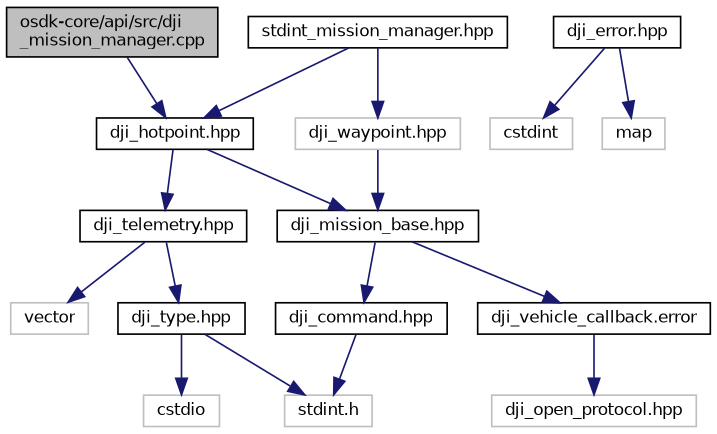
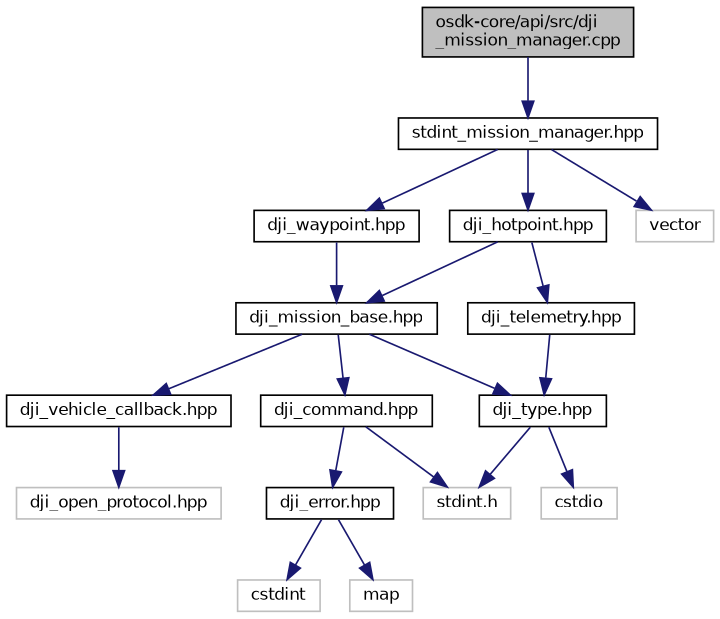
(142, 80) -> (528, 79)
(378, 134) -> (337, 226)
(113, 267) -> (594, 175)
(594, 318) -> (119, 411)
none -> (432, 361)
none -> (340, 449)
